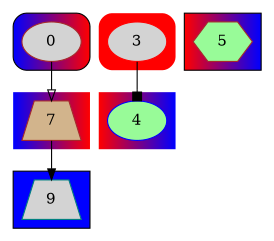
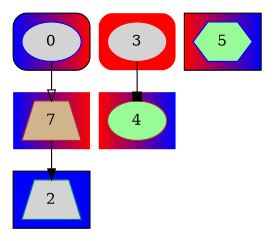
(52, 42) -> (52, 42)
(223, 42) -> (223, 42)
(137, 121) -> (137, 121)
(52, 200) -> (52, 200)
